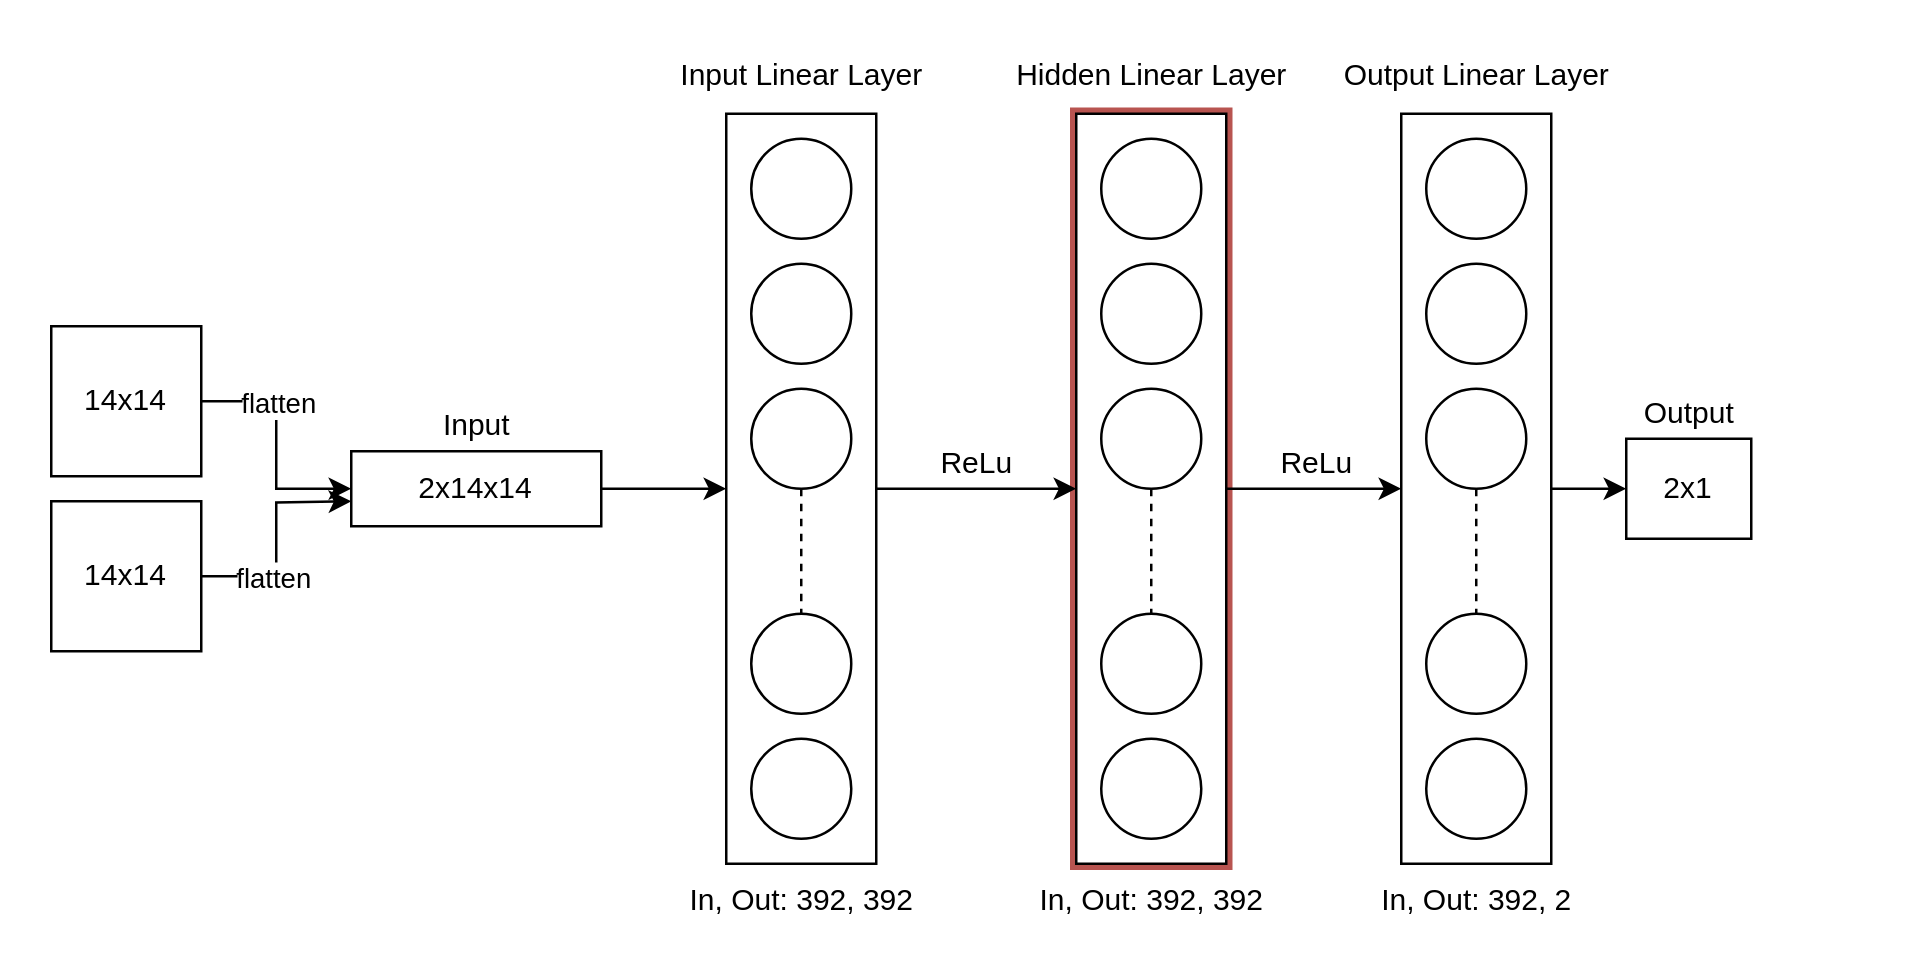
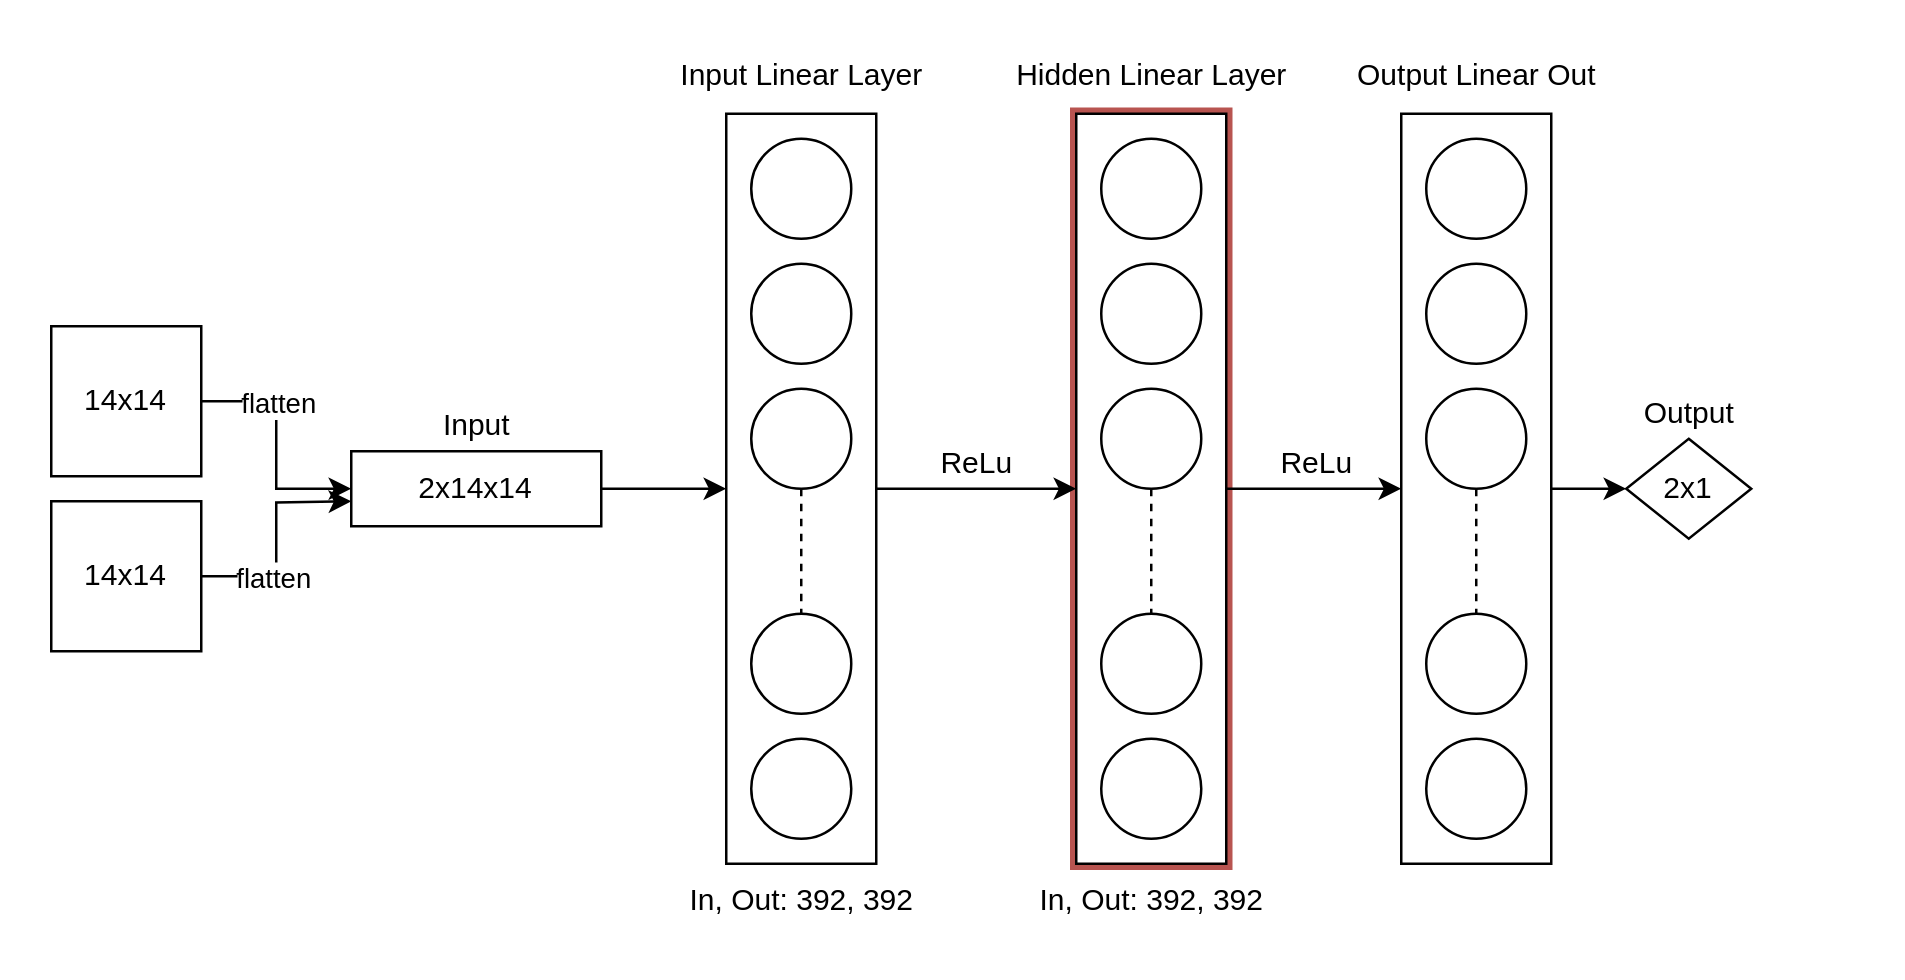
(1478, 76) -> (1478, 76)
(1689, 489) -> (1689, 489)
(1476, 901) -> none
